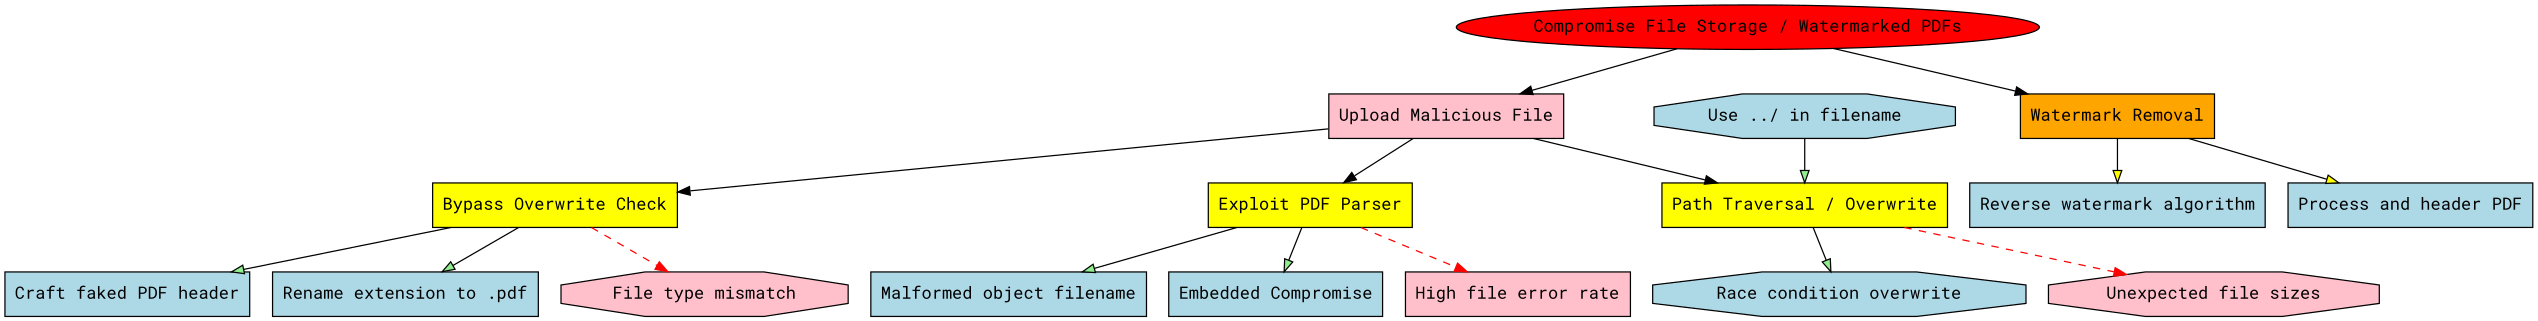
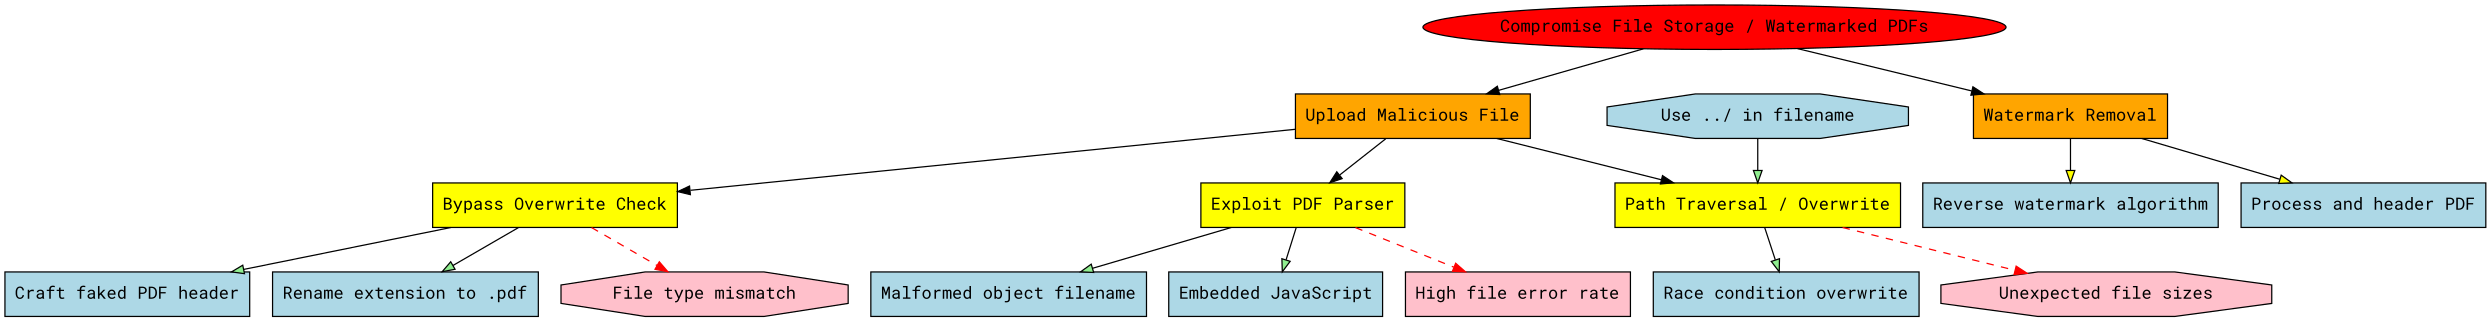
(1446, 116) -> (1413, 116)
(1276, 294) -> (1276, 294)
(1839, 294) -> (1786, 294)
